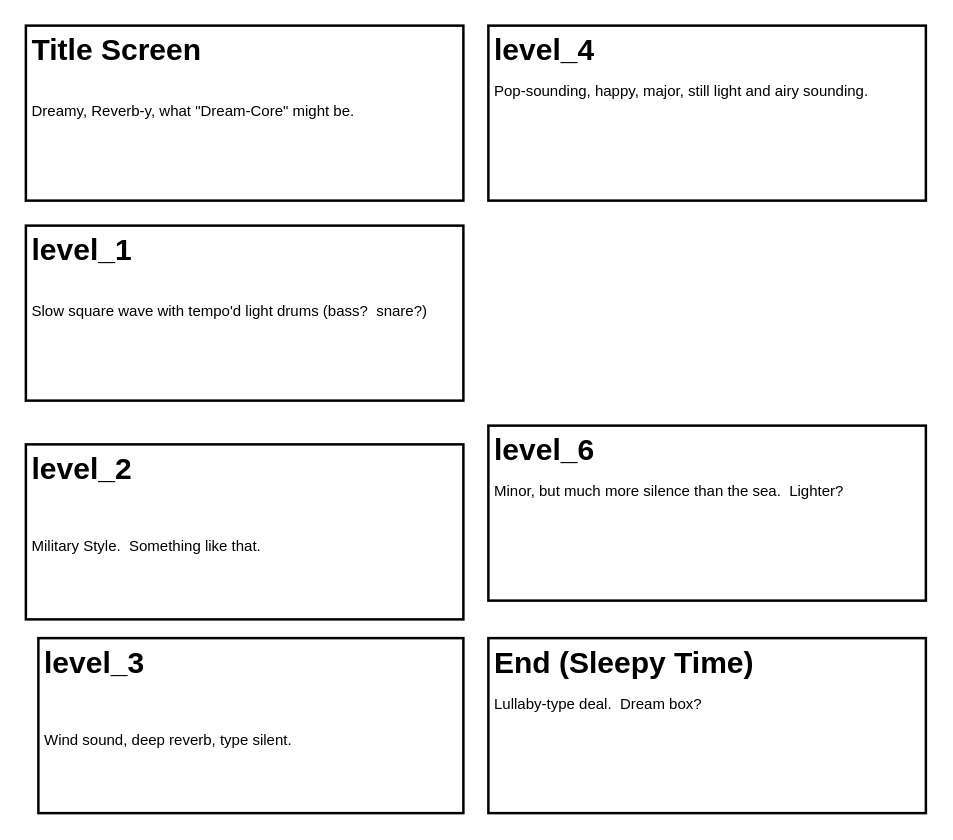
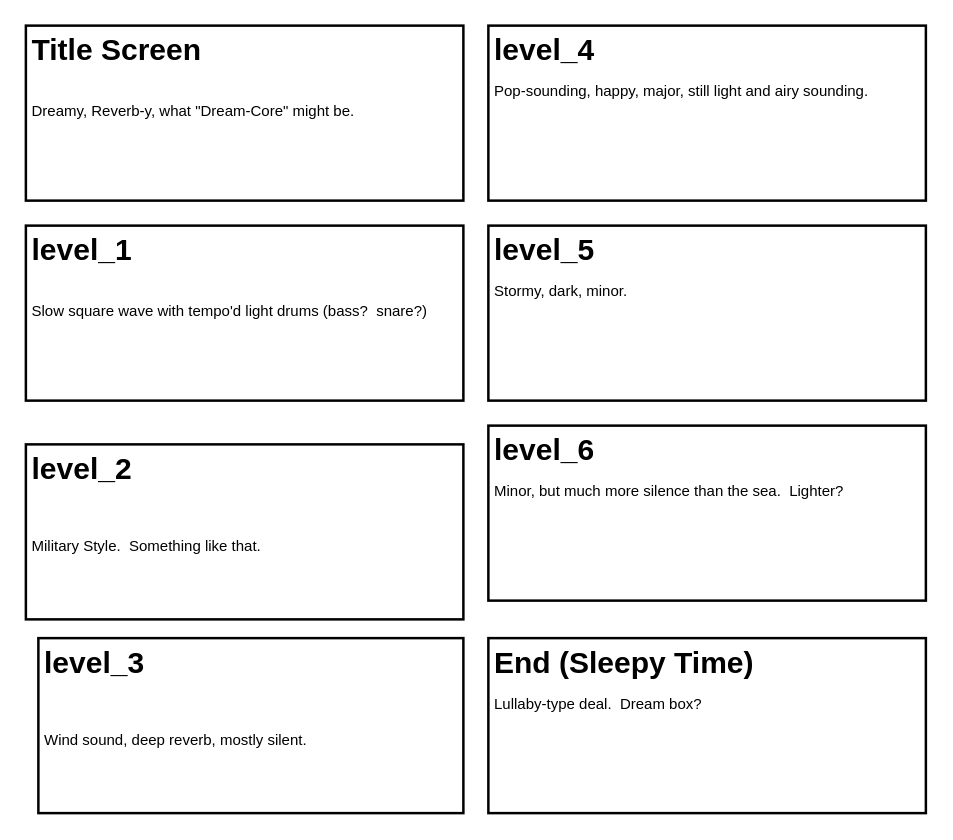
none -> (707, 313)
(178, 644) -> (185, 644)
